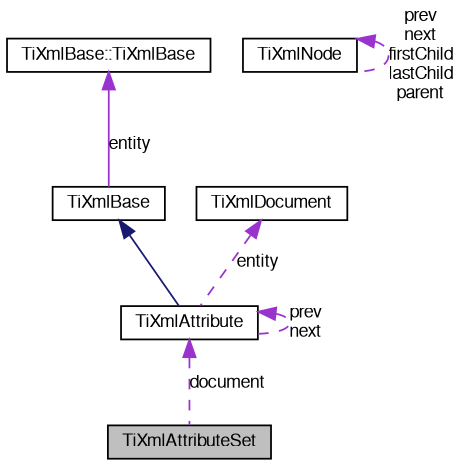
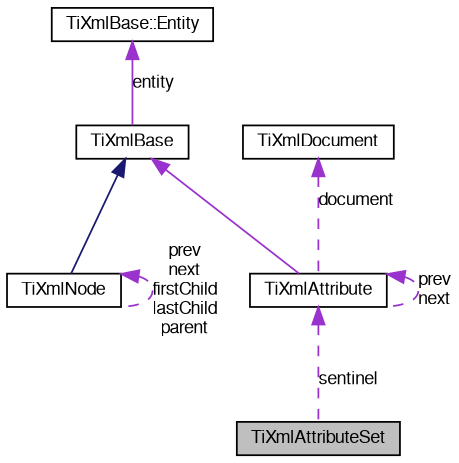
(109, 55) -> (132, 25)
none -> (95, 224)
(258, 262) -> (356, 201)
(154, 270) -> (232, 222)
(227, 383) -> (348, 380)
